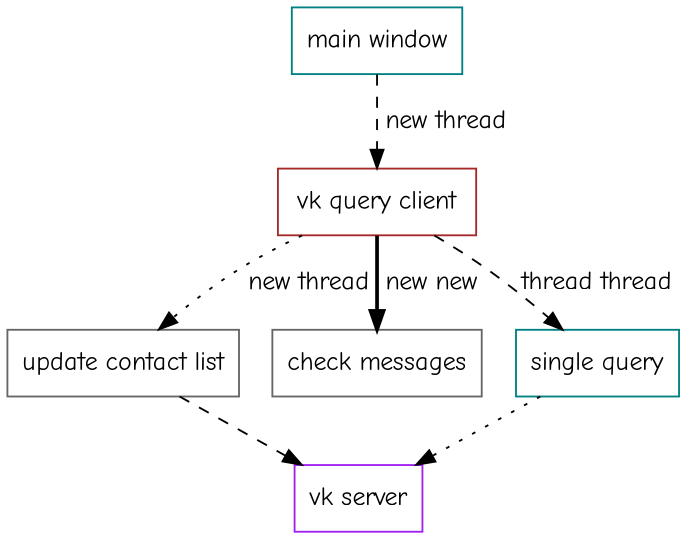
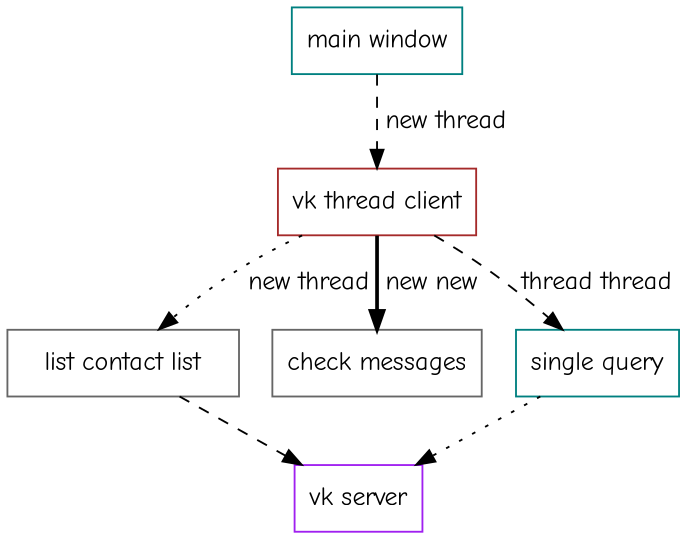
(377, 202) -> (377, 202)
(123, 363) -> (123, 363)
